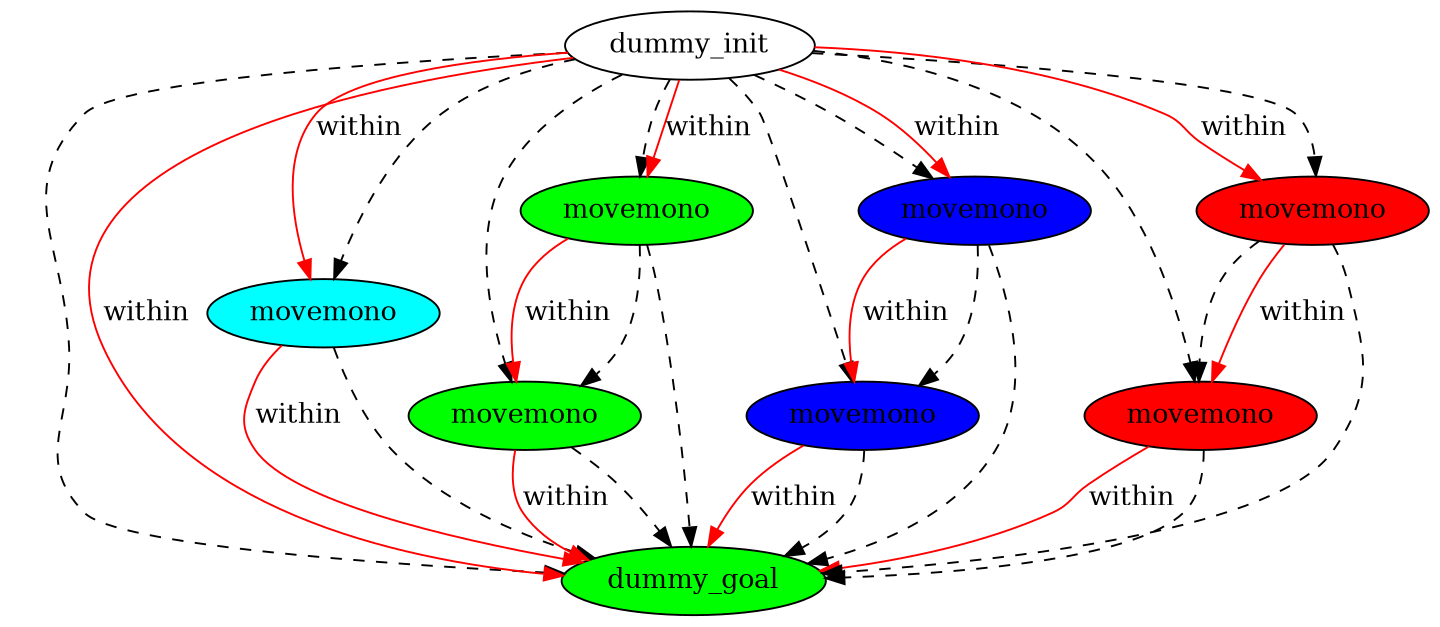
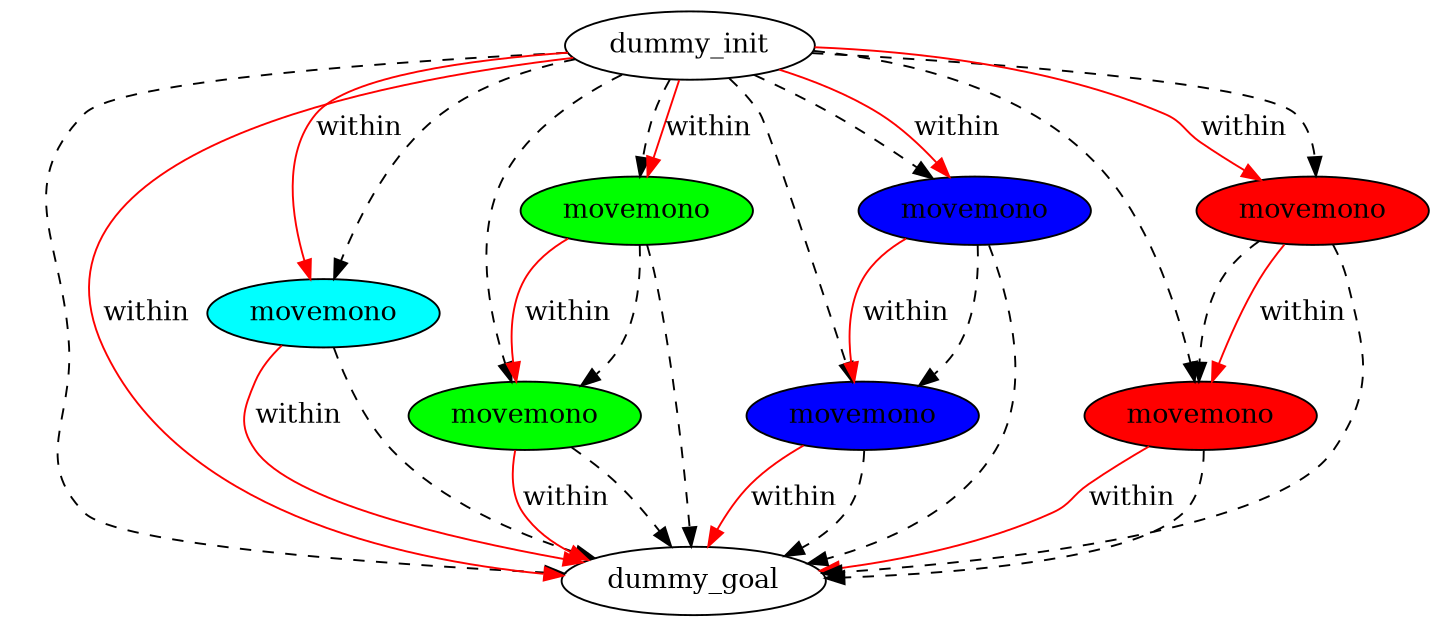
(694, 581) -> (694, 581)
